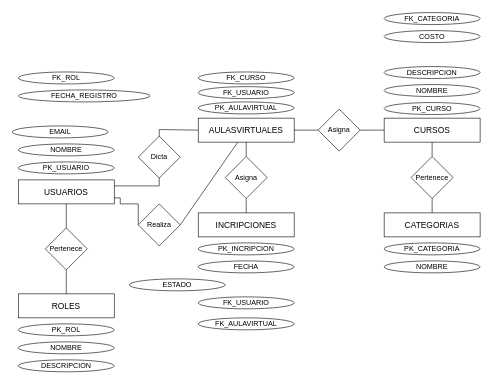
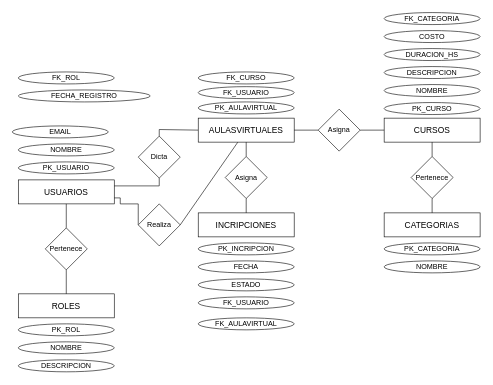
none -> (432, 54)
(177, 285) -> (246, 285)
